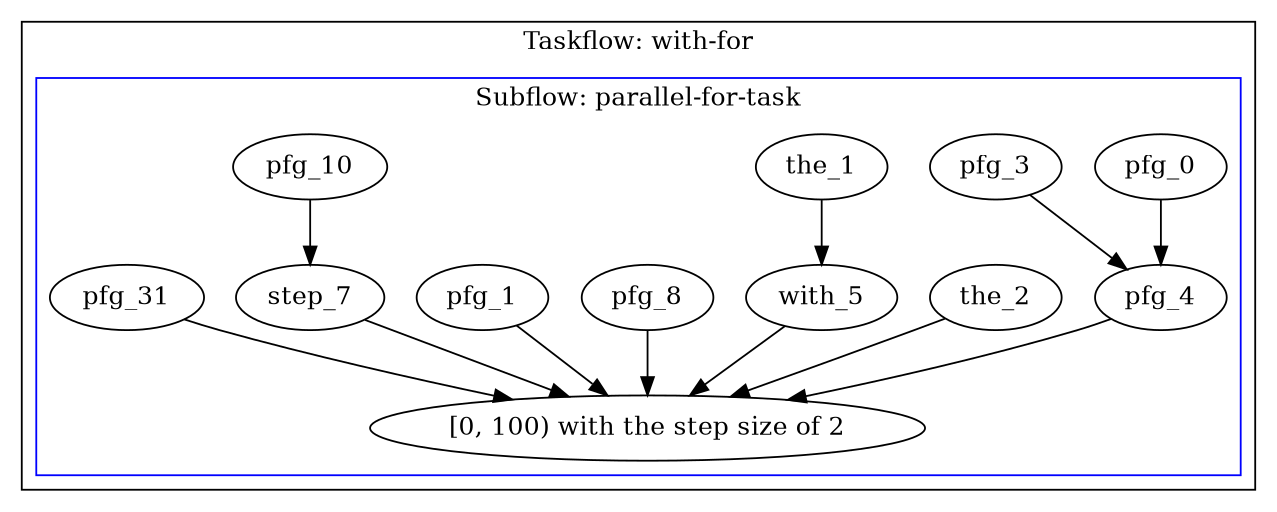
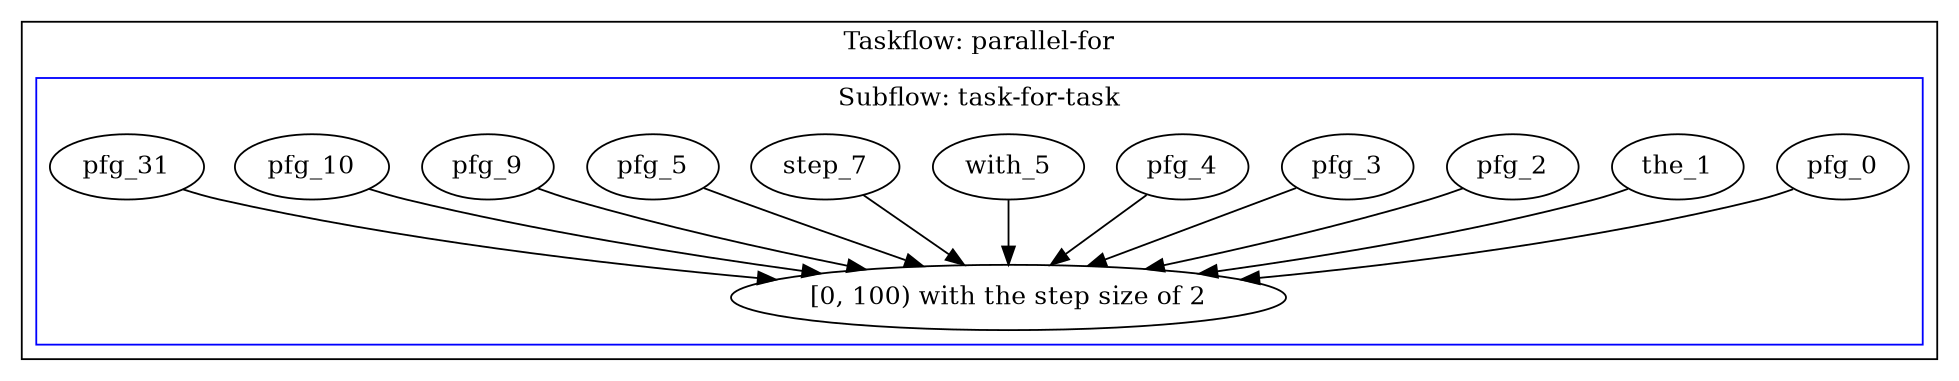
(638, 43) -> (980, 43)
(638, 99) -> (980, 99)
(310, 223) -> (584, 236)
(822, 223) -> (1424, 237)
(1161, 223) -> (1528, 245)
(1071, 227) -> (1200, 224)
(482, 297) -> (488, 167)
(648, 297) -> (653, 167)
(996, 297) -> (1513, 167)
